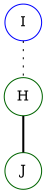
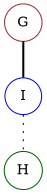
none -> (23, 23)
(23, 171) -> none
